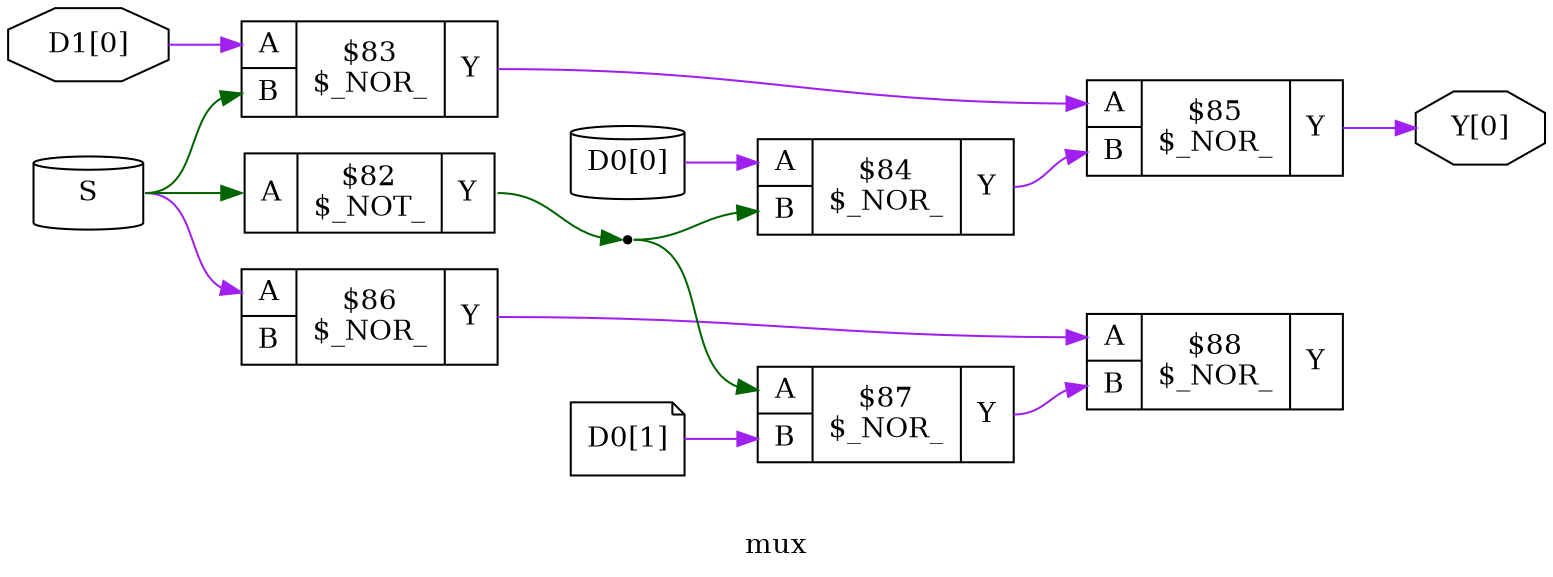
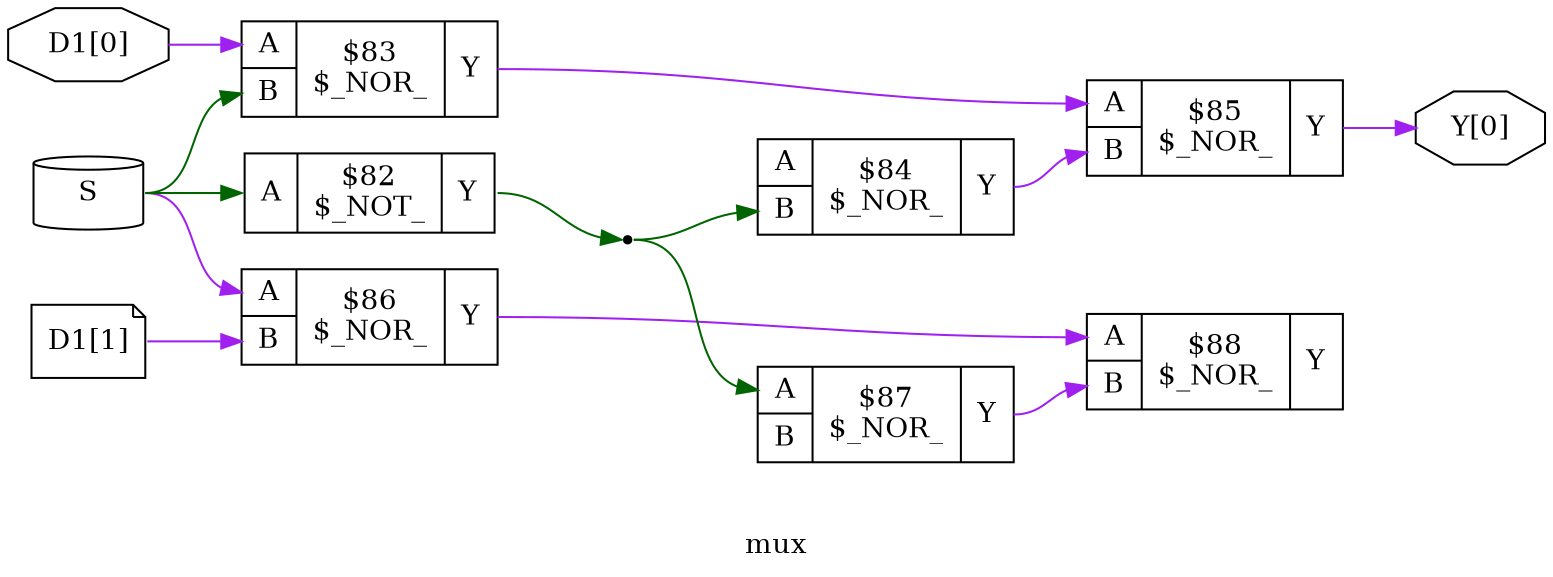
(628, 163) -> none
none -> (88, 341)
(628, 439) -> none
